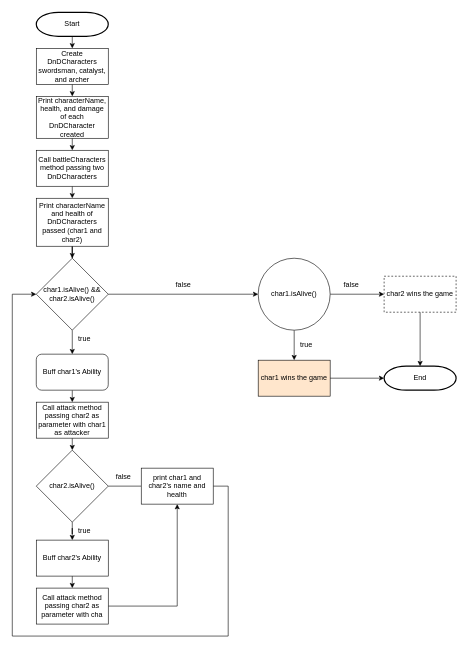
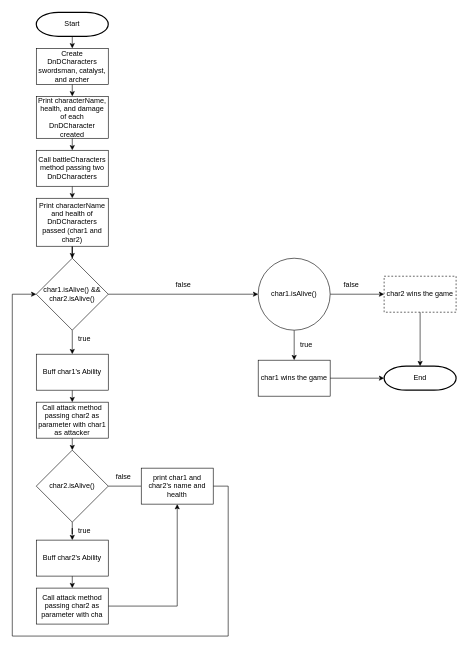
(72, 372) -> (72, 372)
(294, 378) -> (294, 378)
